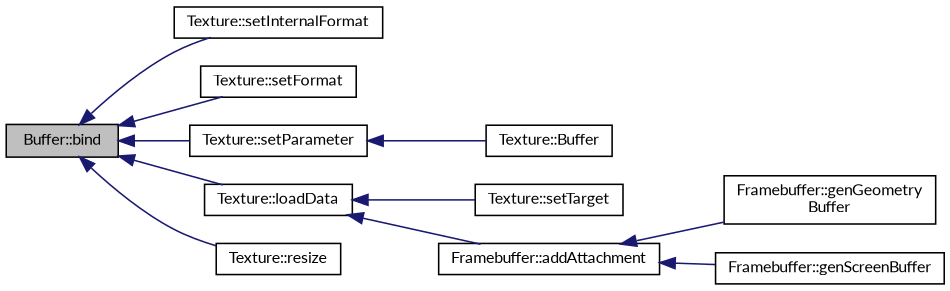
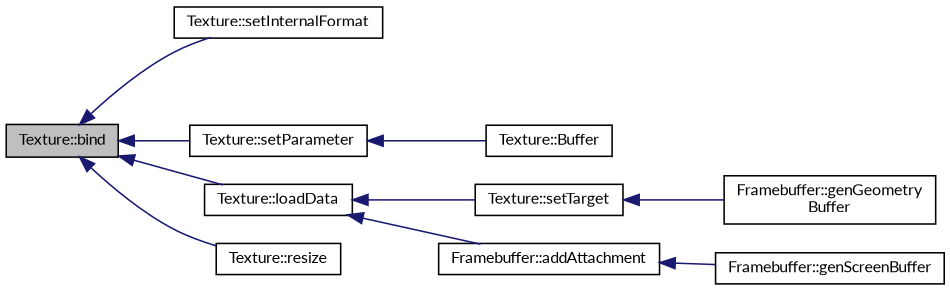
(278, 82) -> none
(62, 141) -> (62, 141)
(680, 231) -> (682, 200)
